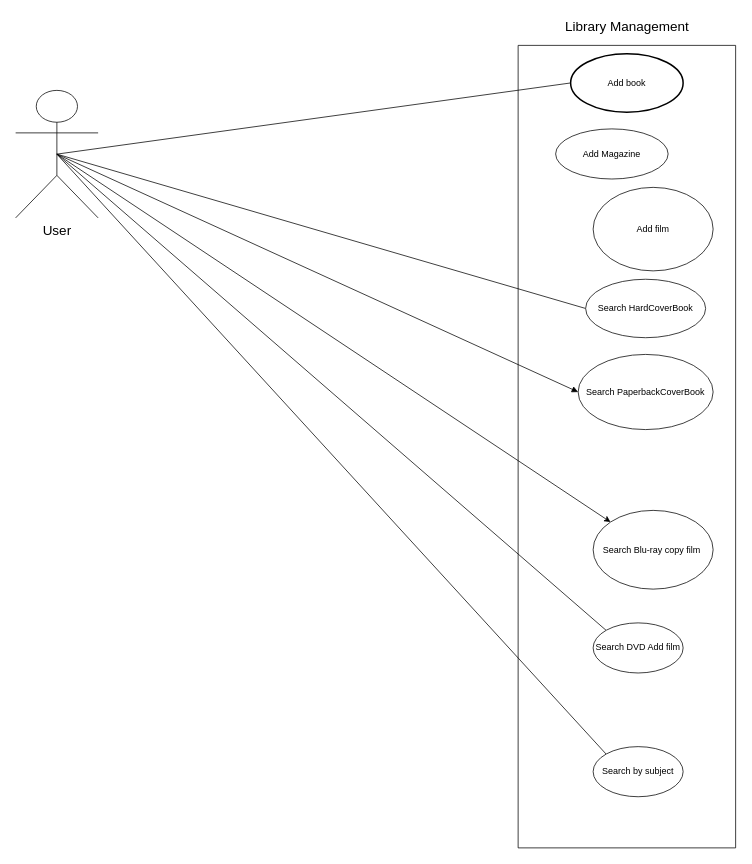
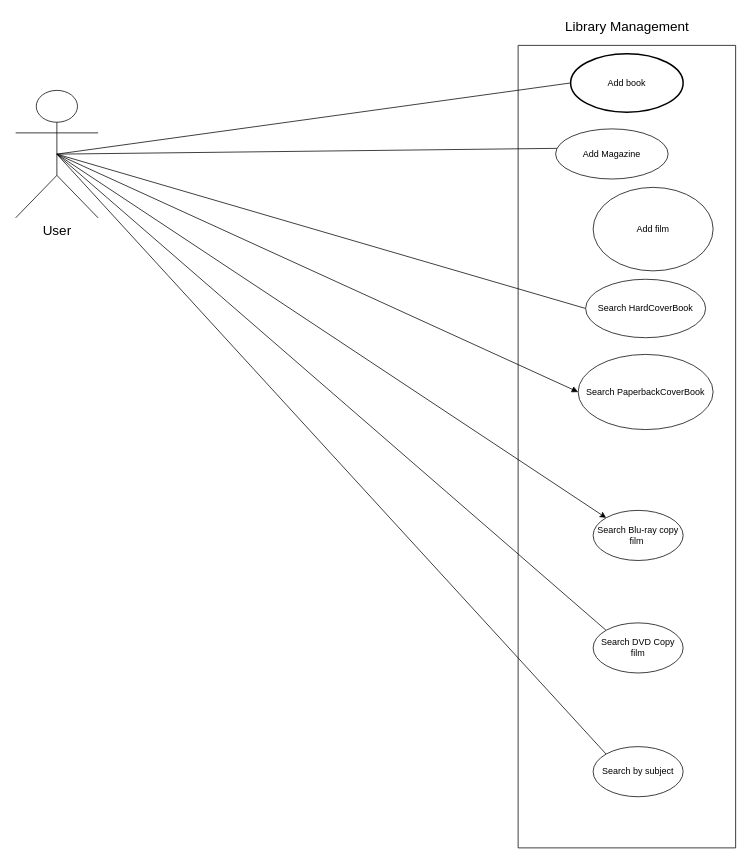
none -> (311, 151)
(653, 550) -> (638, 535)
(638, 648) -> (638, 648)
